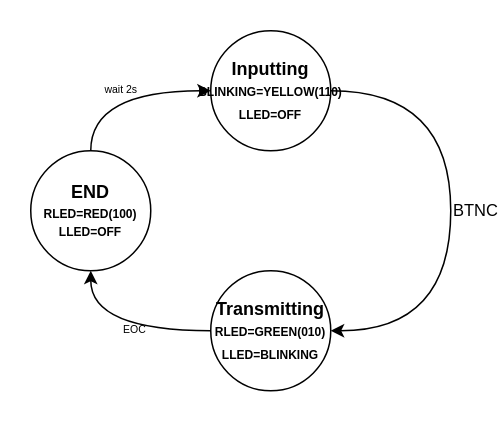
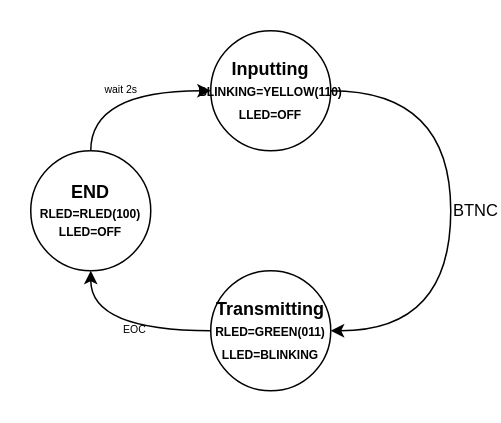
(91, 211) -> (91, 211)
(271, 331) -> (271, 331)
